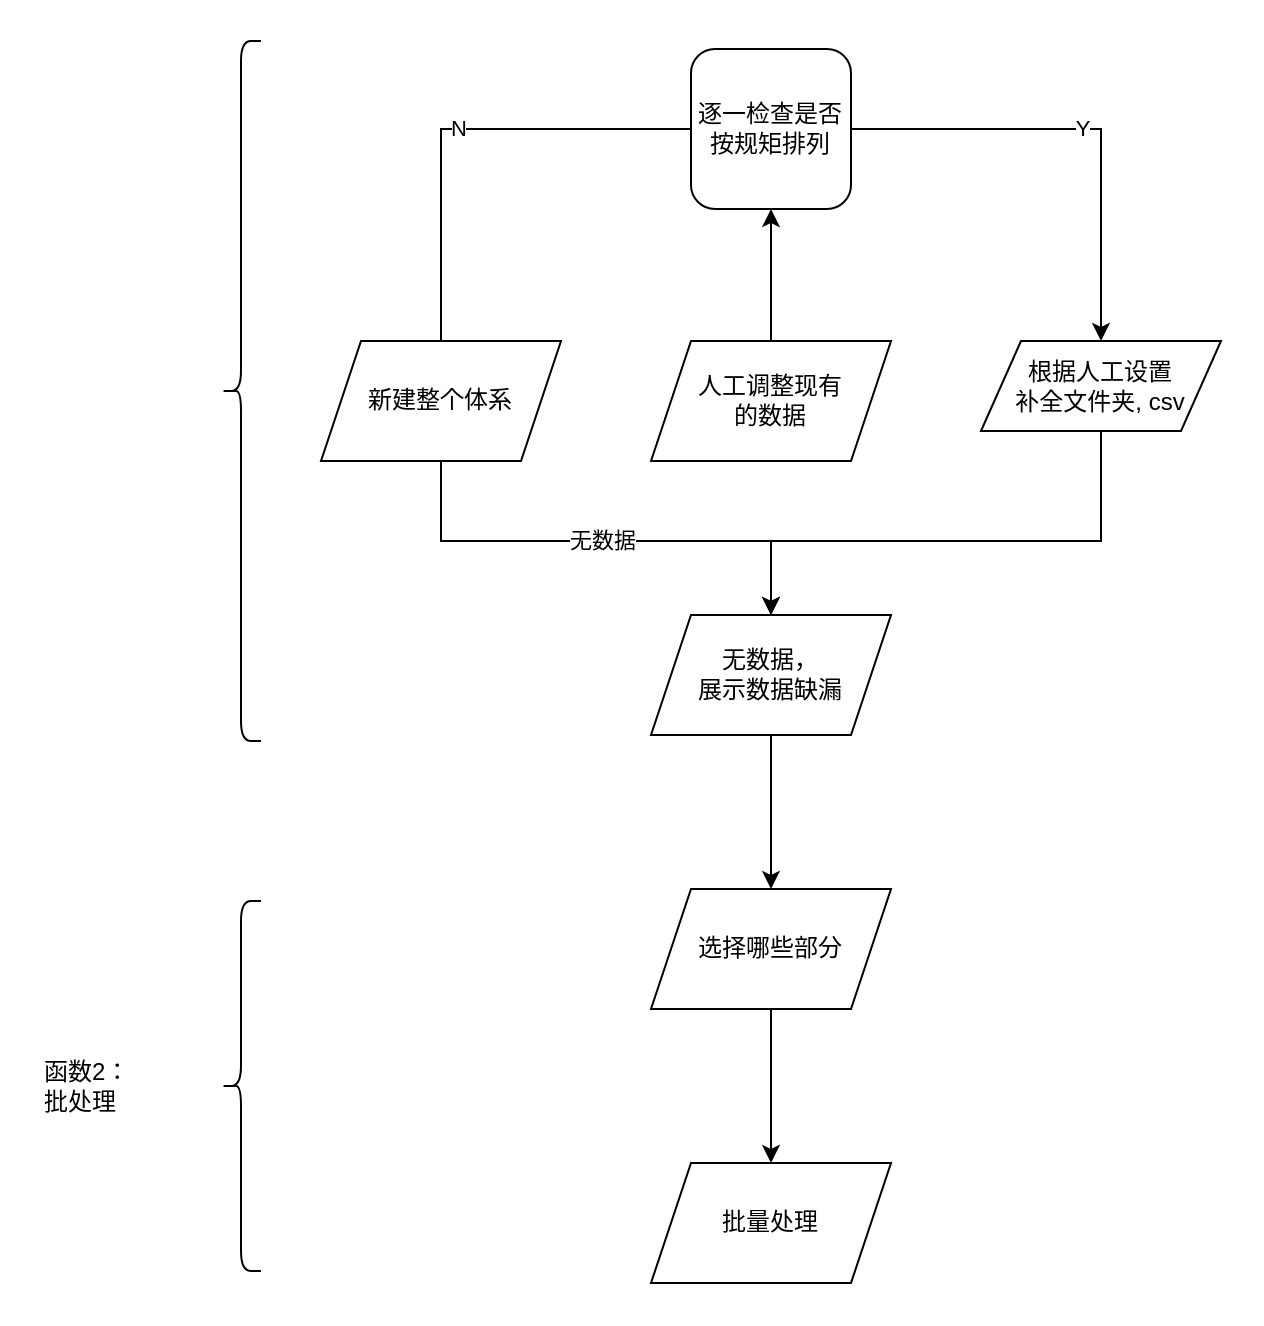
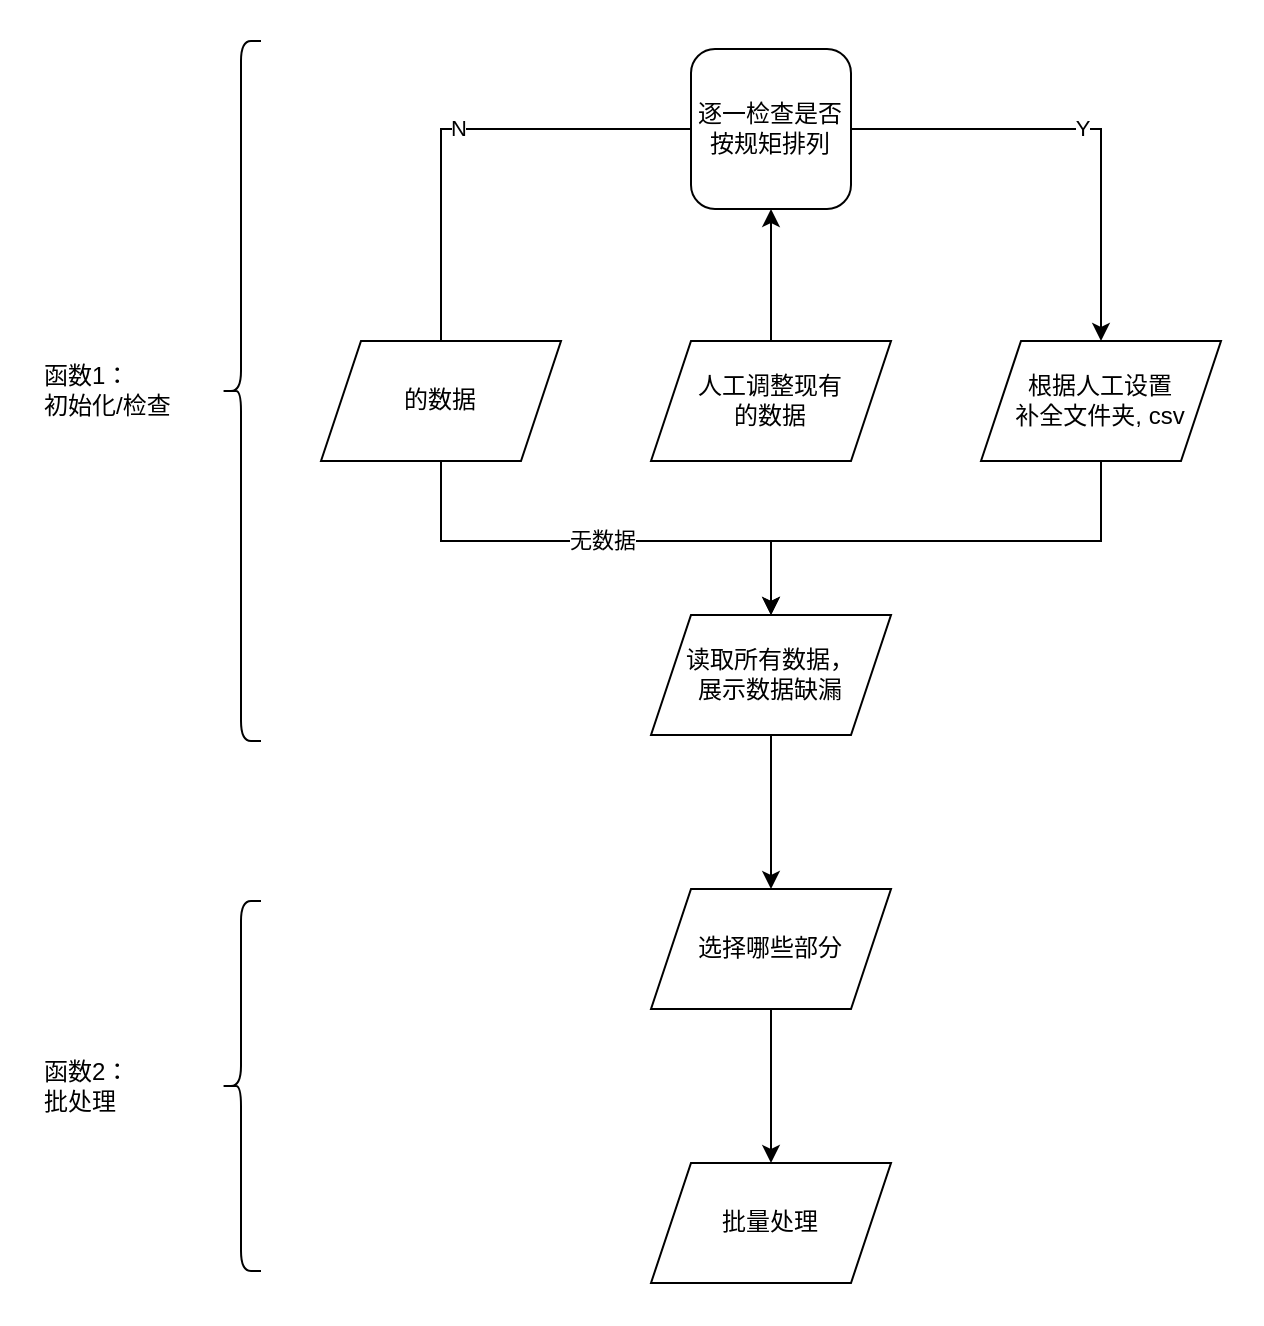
(1101, 386) -> (1101, 401)
none -> (121, 391)
(441, 401) -> (441, 401)
(771, 675) -> (771, 675)
